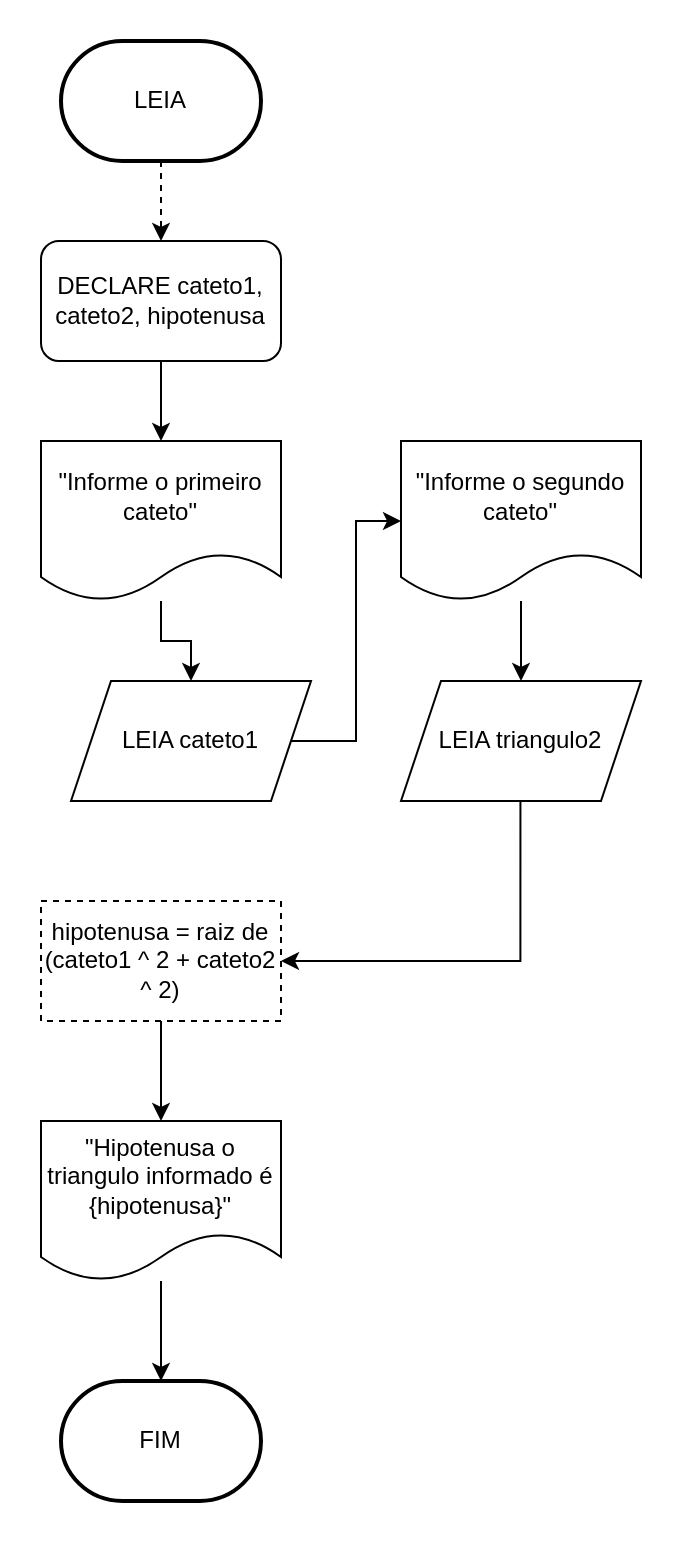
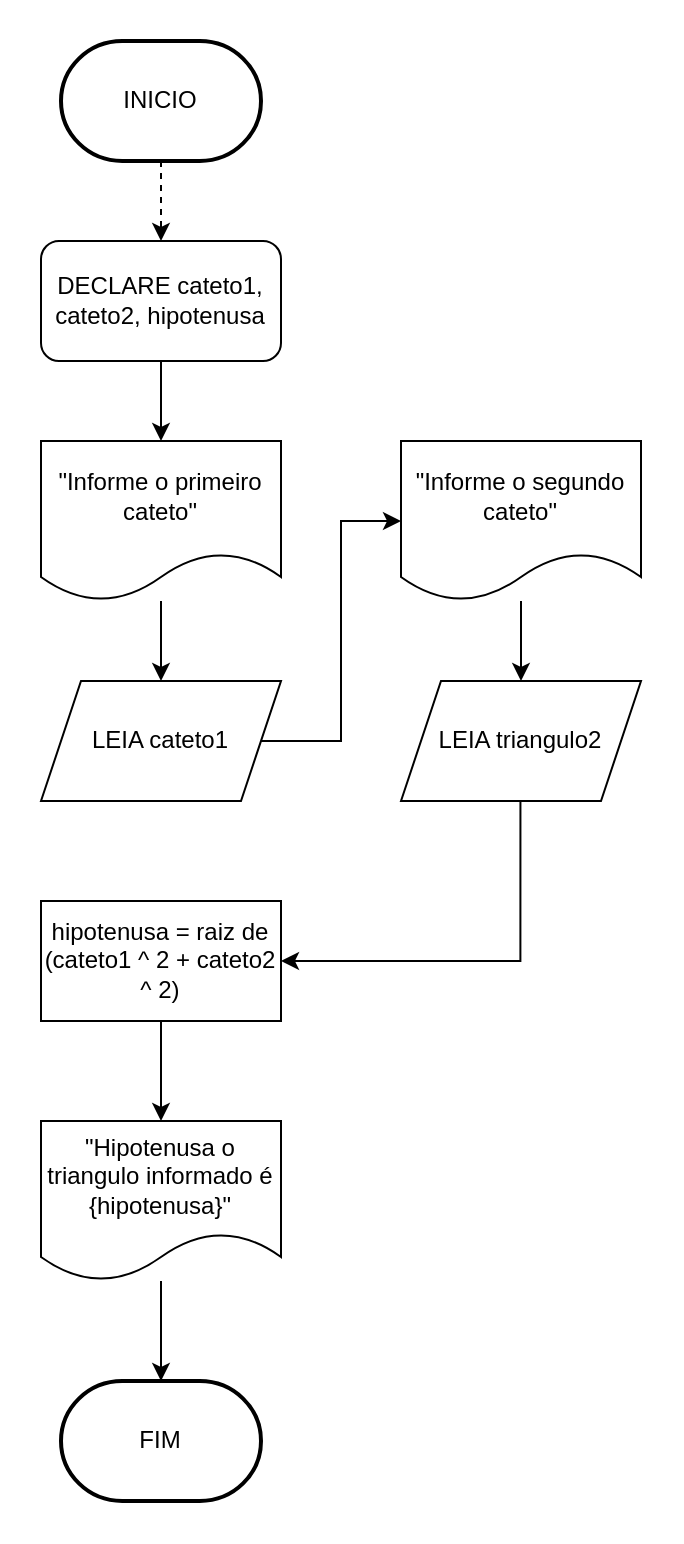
(161, 101) -> (161, 101)
(191, 741) -> (161, 741)
(161, 961) -> (161, 961)
